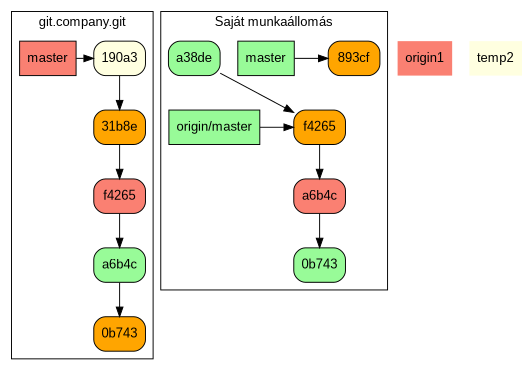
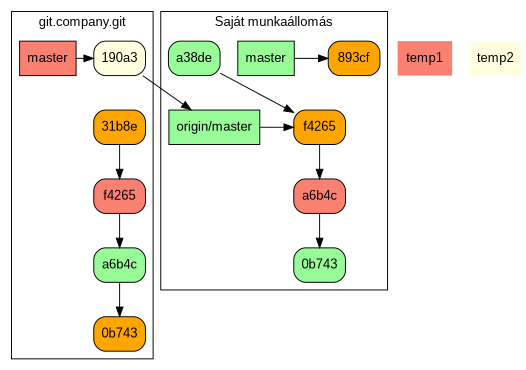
(425, 58) -> (425, 58)
(120, 88) -> (167, 93)
